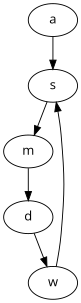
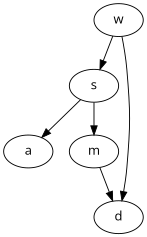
(53, 48) -> (65, 115)
(39, 246) -> (130, 114)
